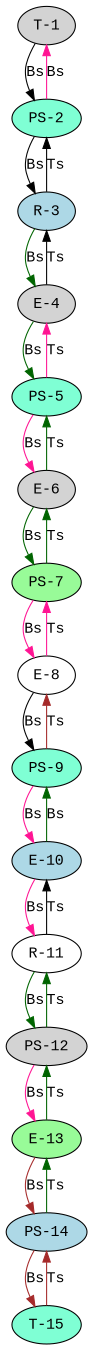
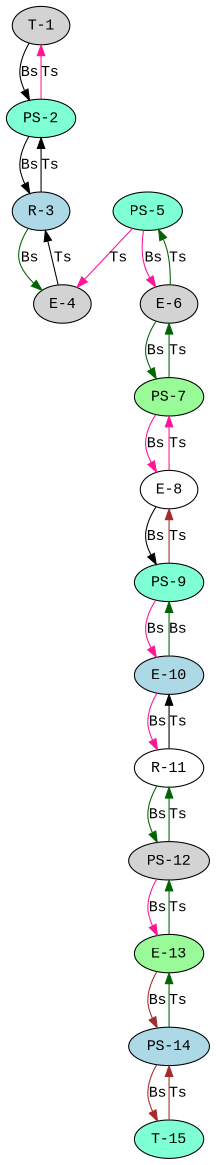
(56, 72) -> (50, 72)
(24, 345) -> none
